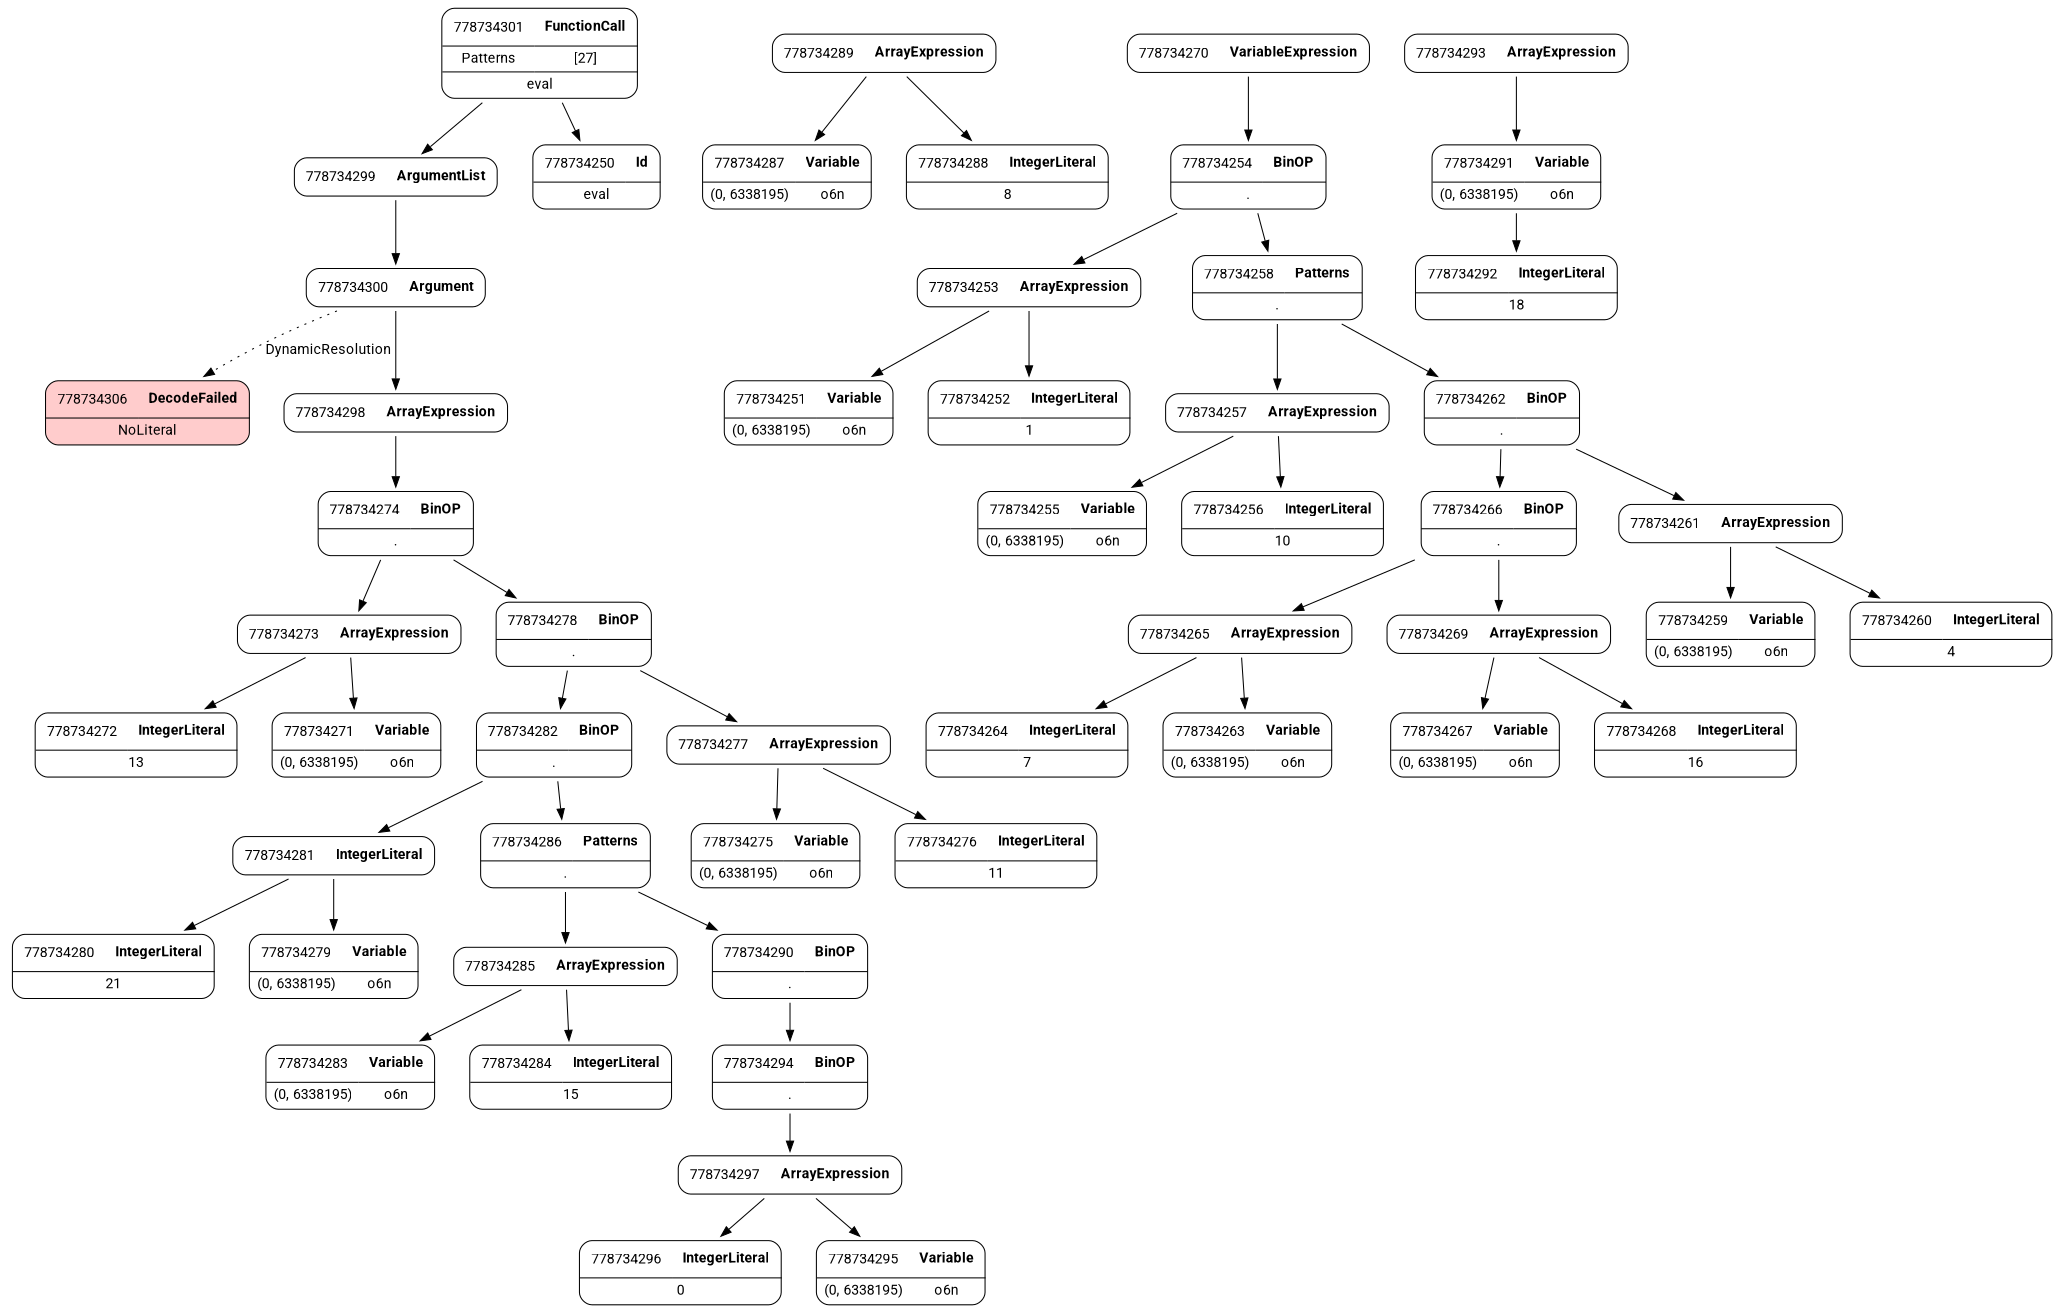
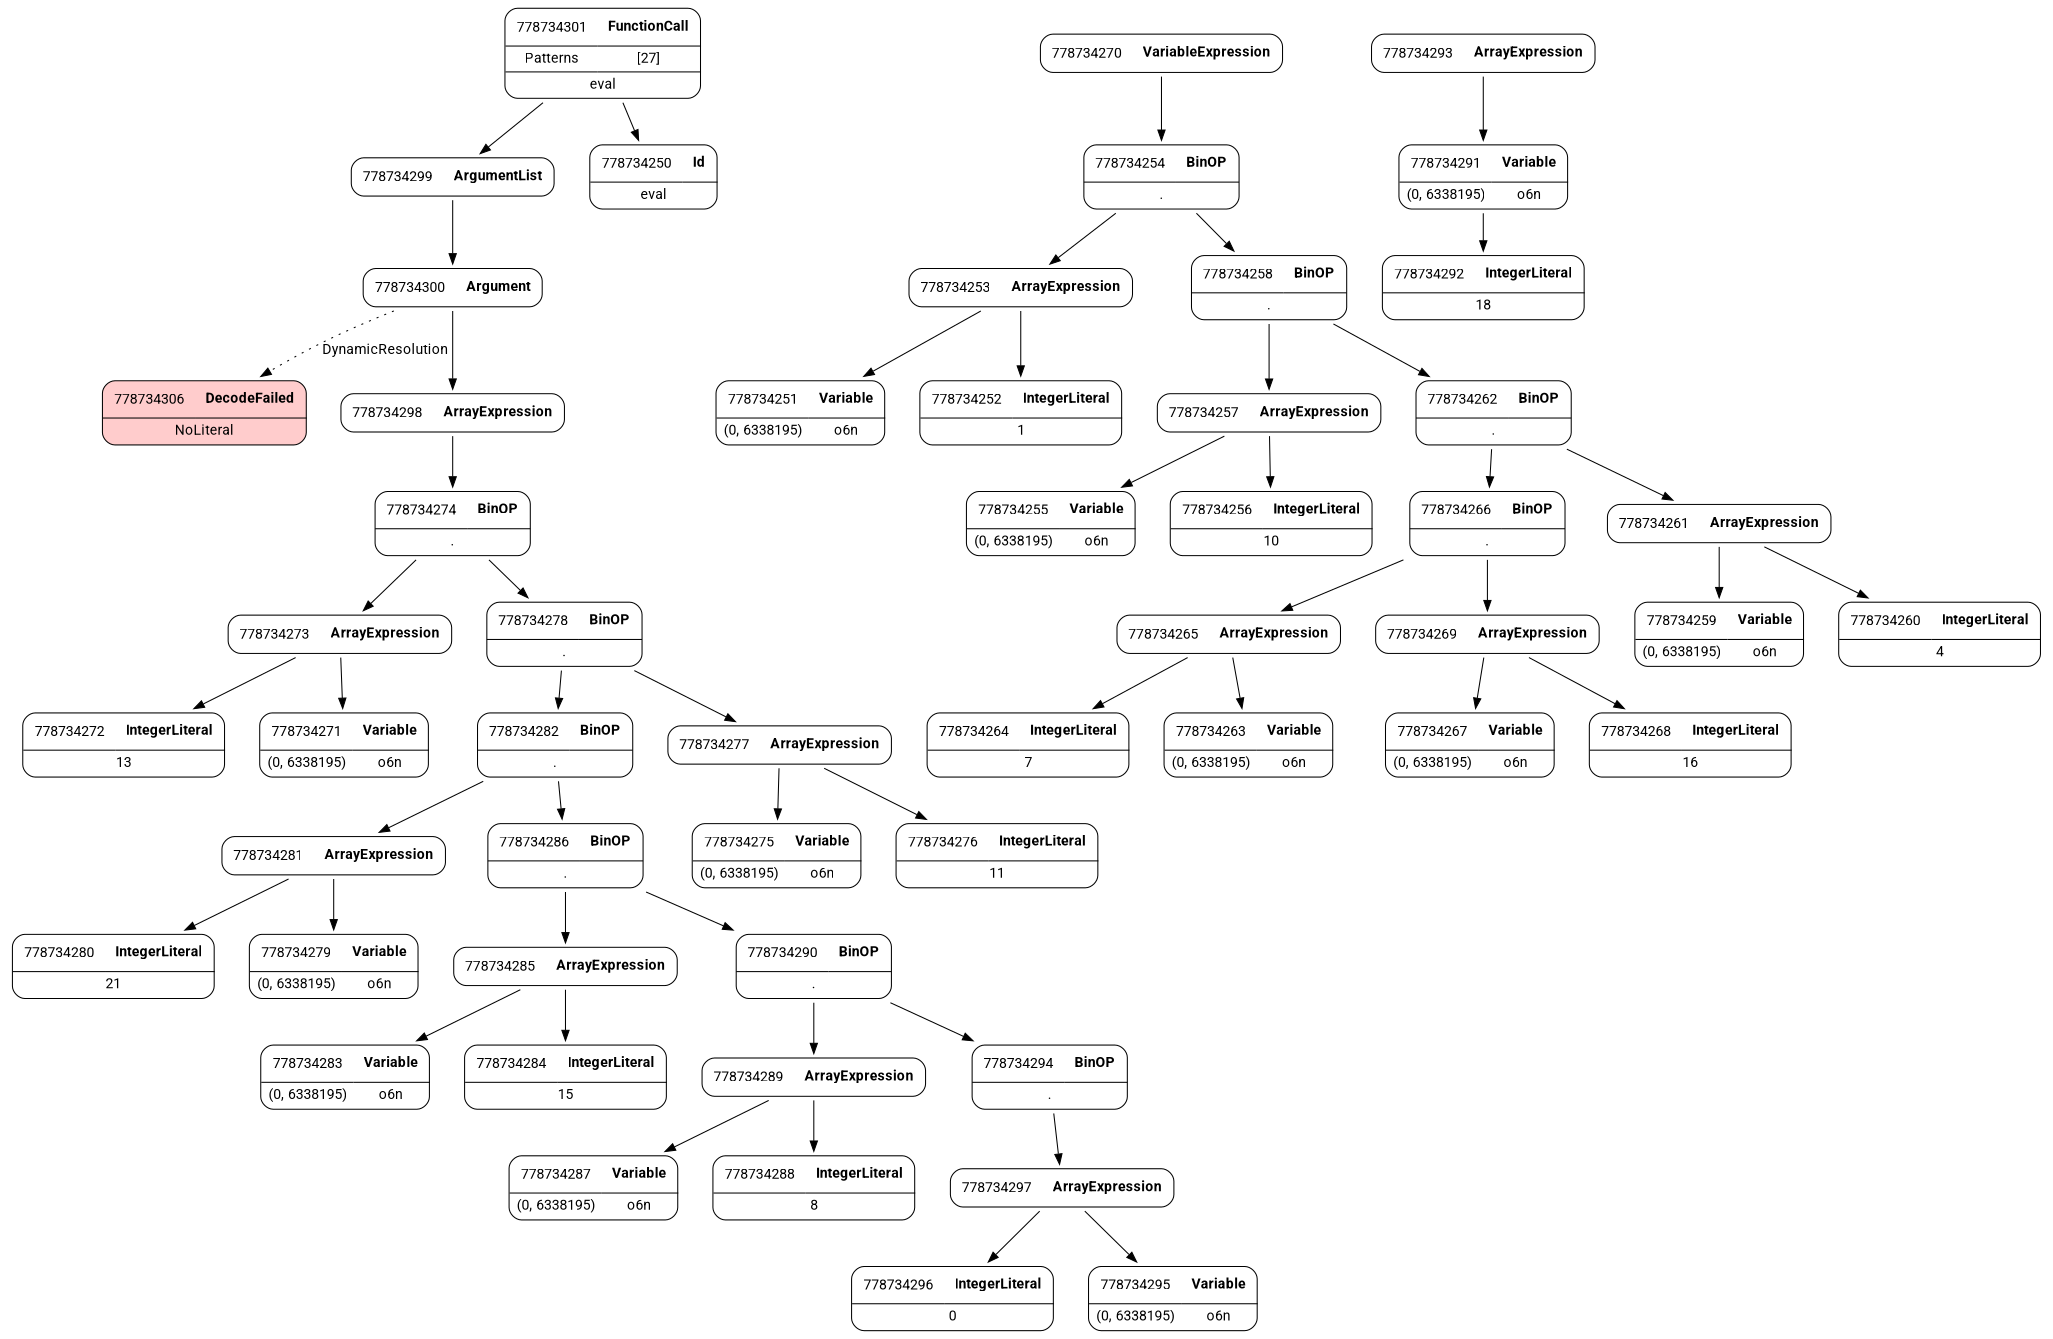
(1323, 273) -> (1315, 273)
(611, 841) -> (611, 841)
(380, 855) -> (379, 855)
none -> (814, 1023)
